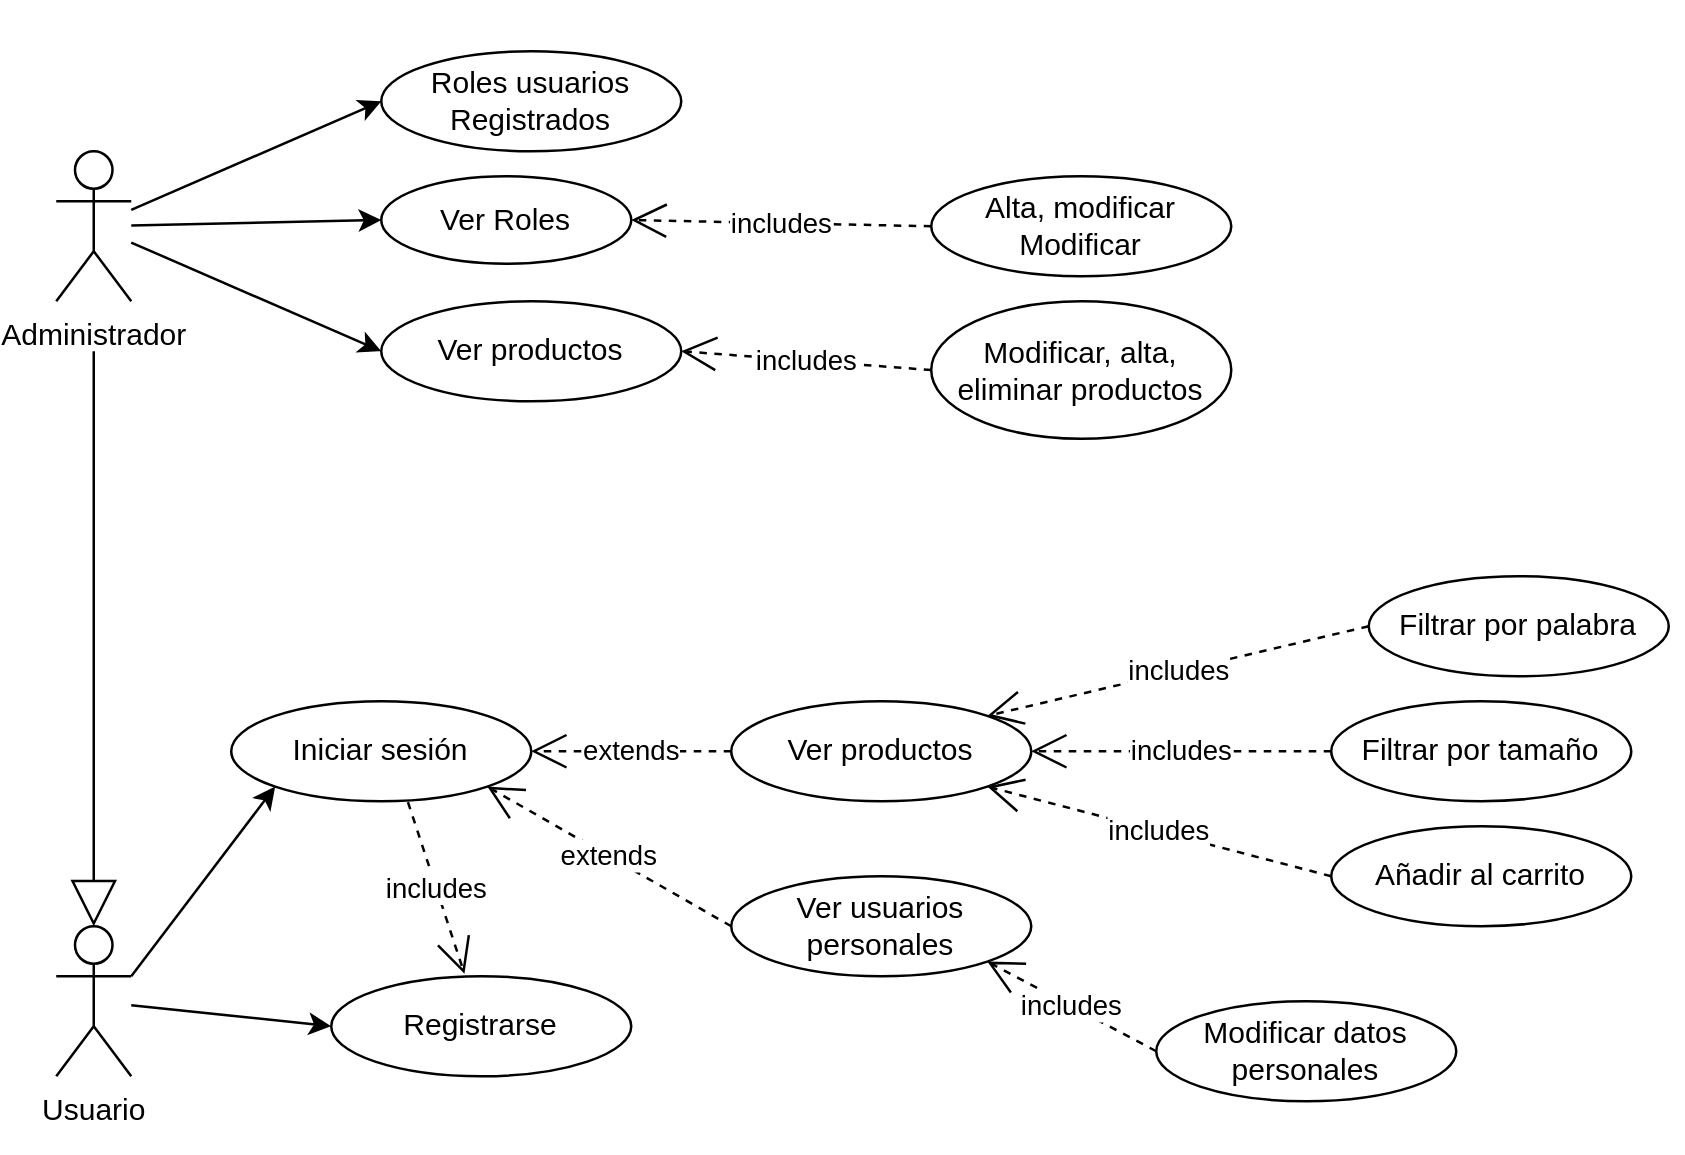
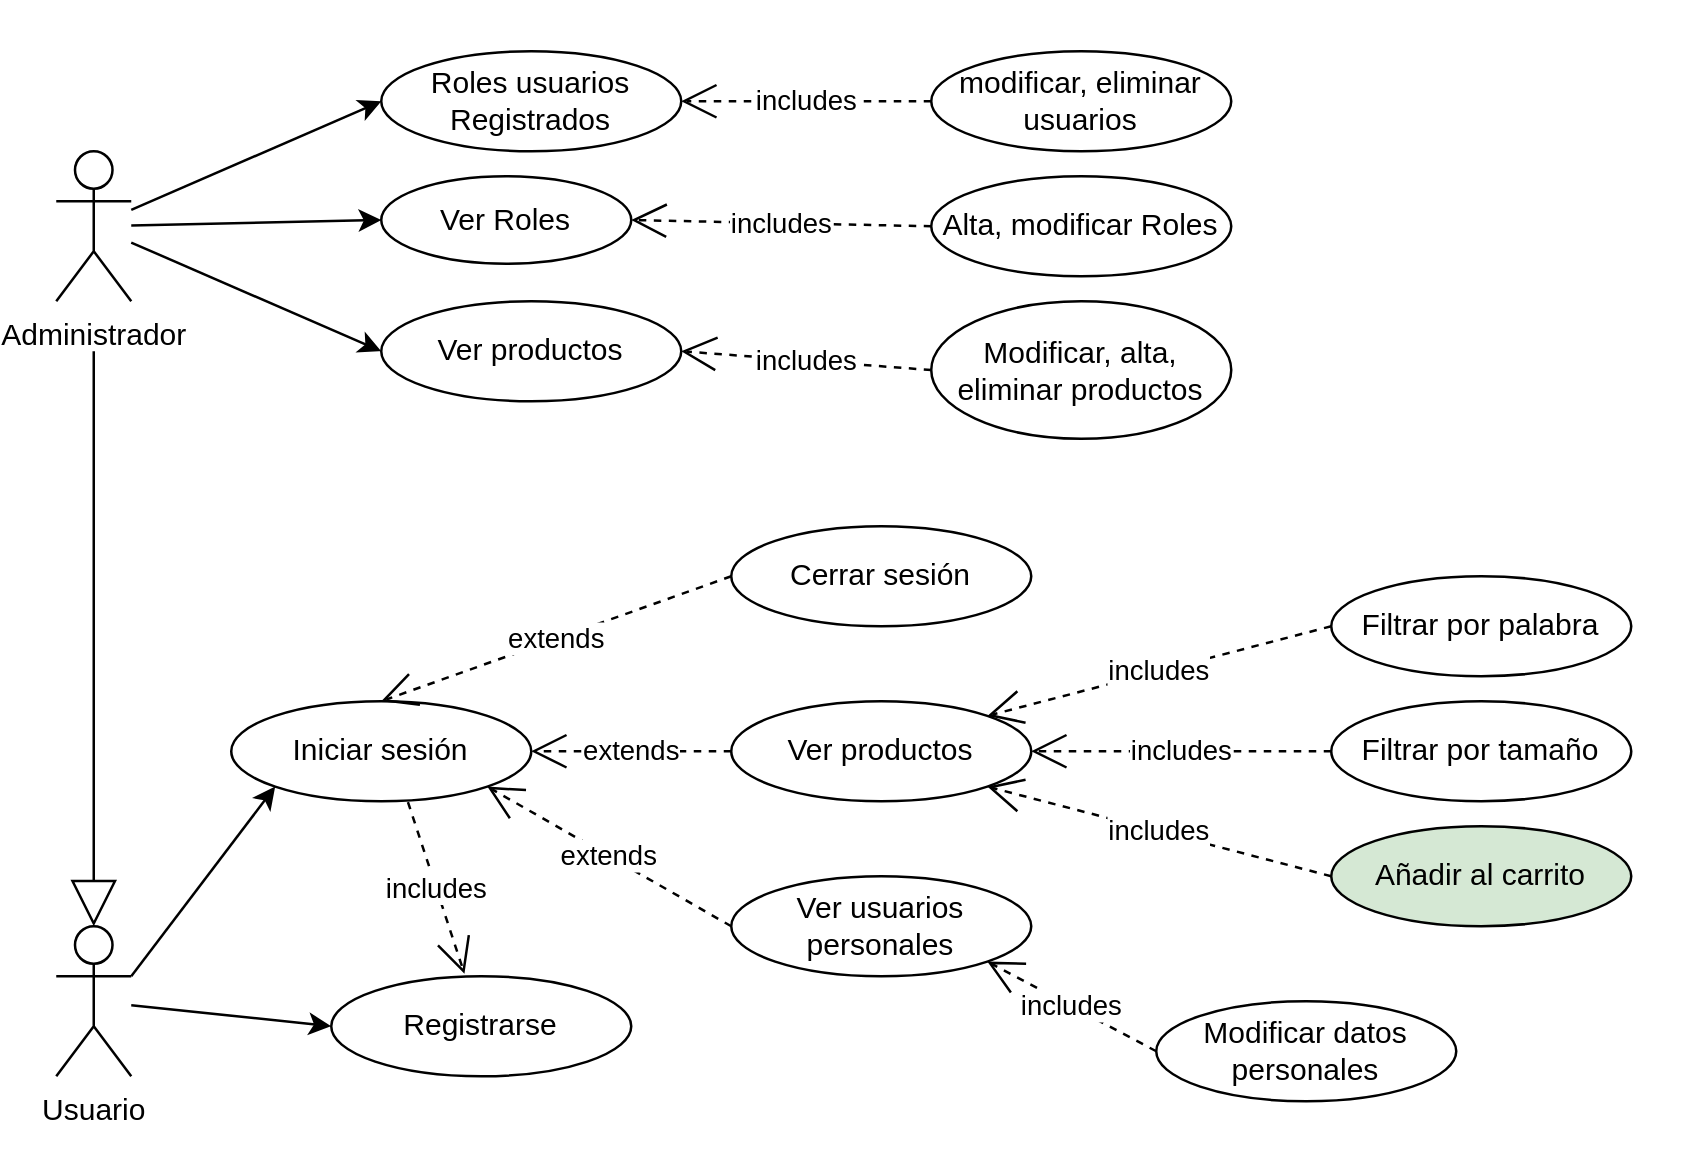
none -> (862, 101)
none -> (1081, 101)
(1081, 226) -> (1081, 226)
none -> (881, 576)
none -> (666, 599)
(1519, 626) -> (1481, 626)
(1481, 876) -> (1481, 876)
